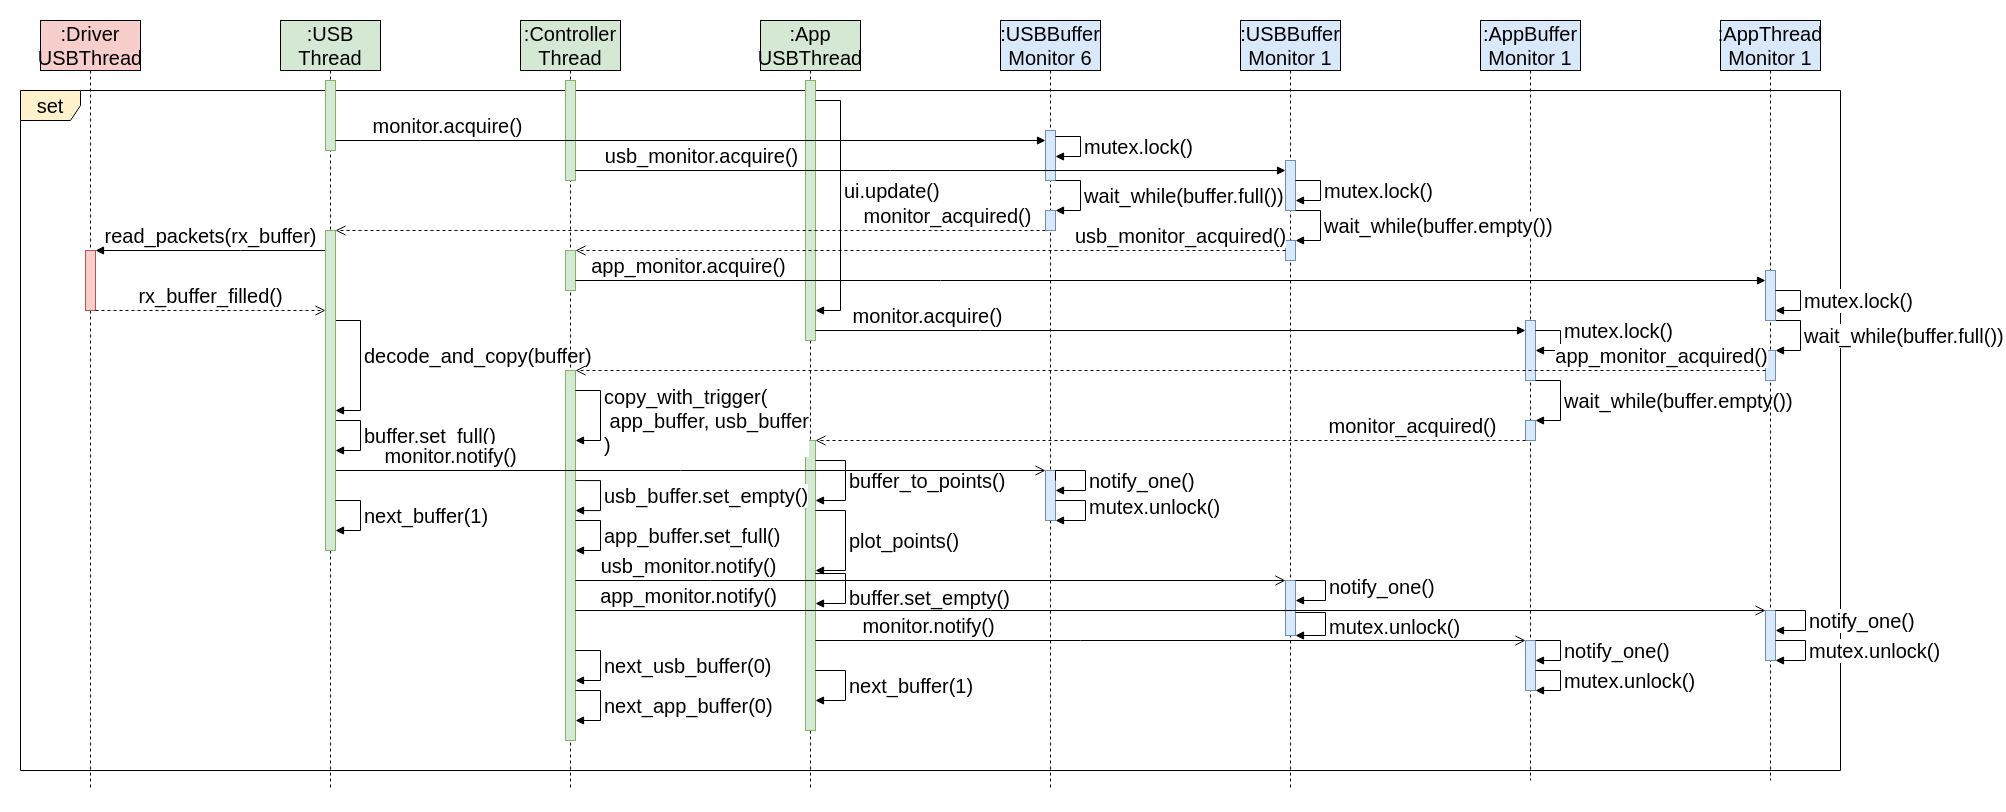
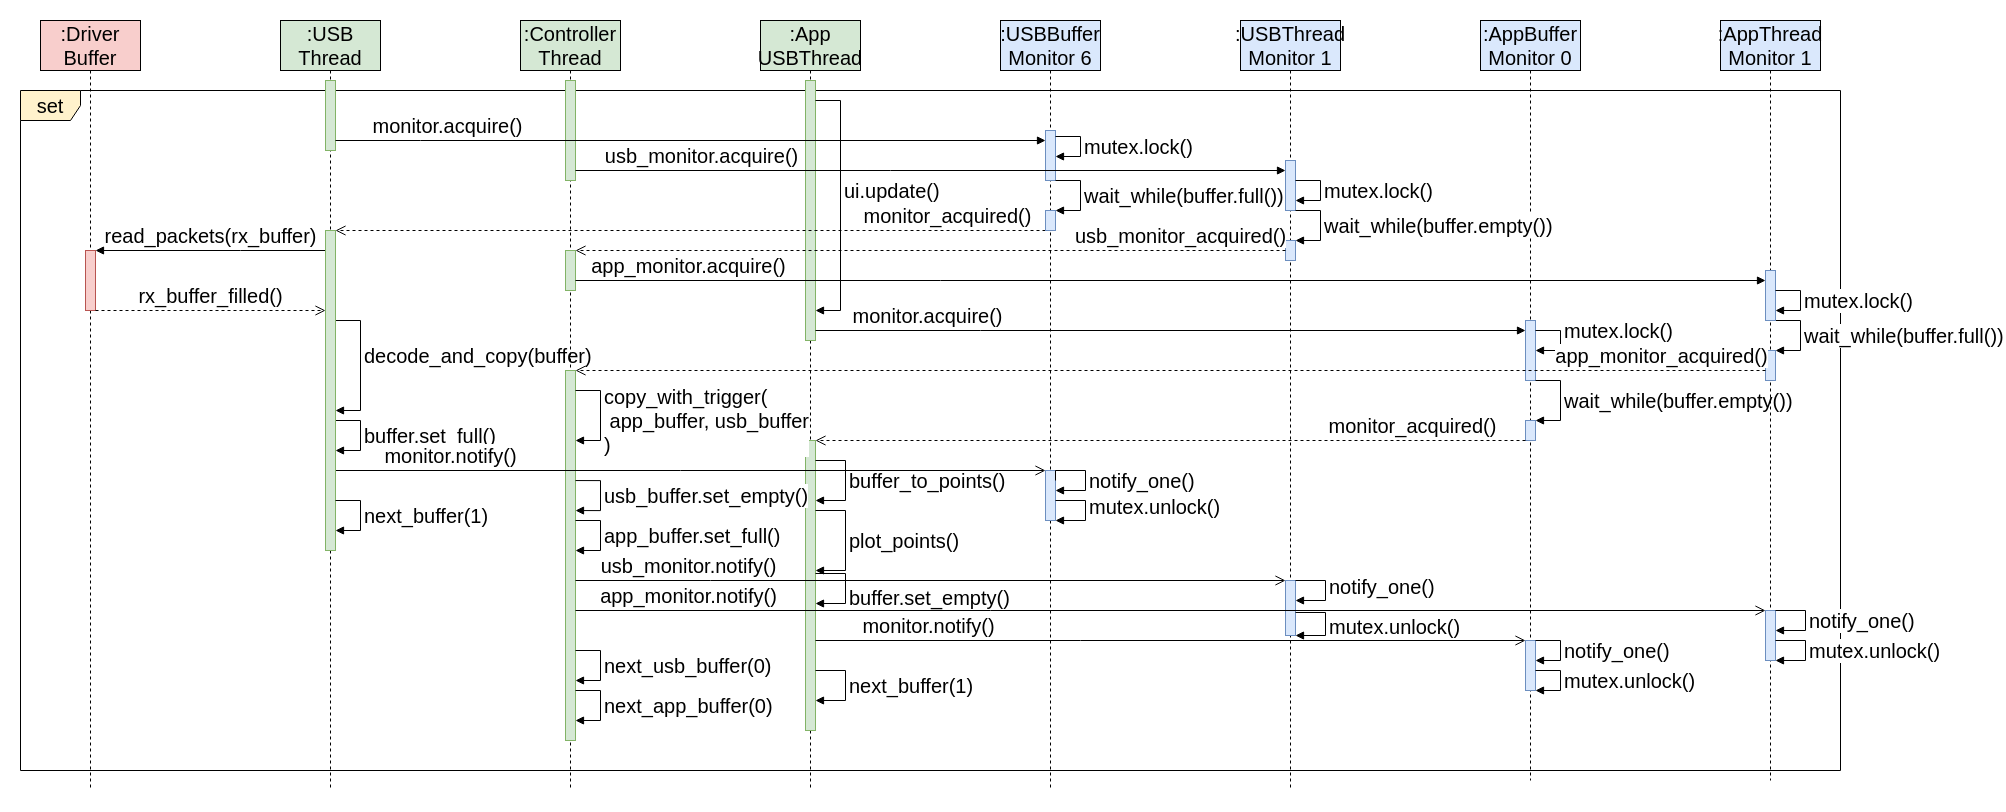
(91, 46) -> (91, 46)
(1291, 46) -> (1291, 46)
(1531, 46) -> (1531, 46)
